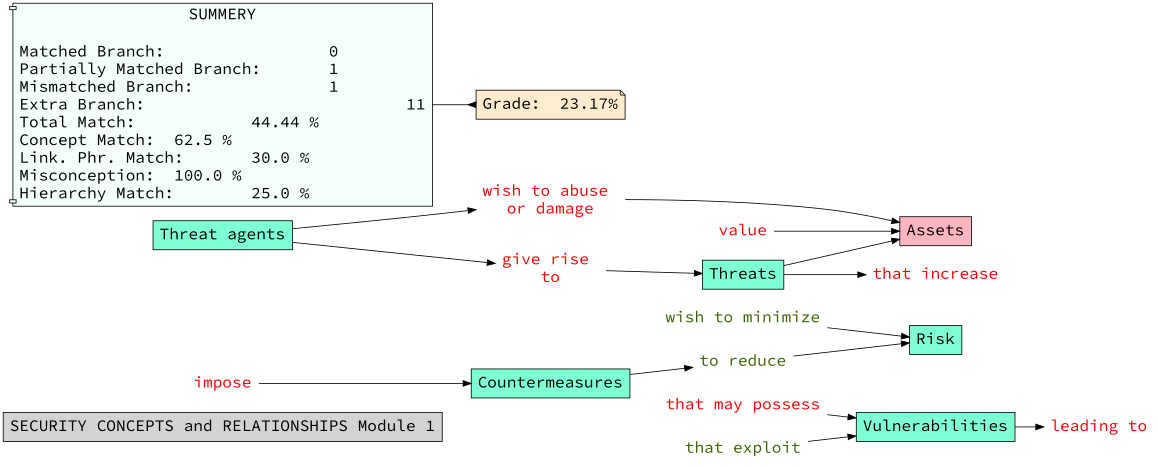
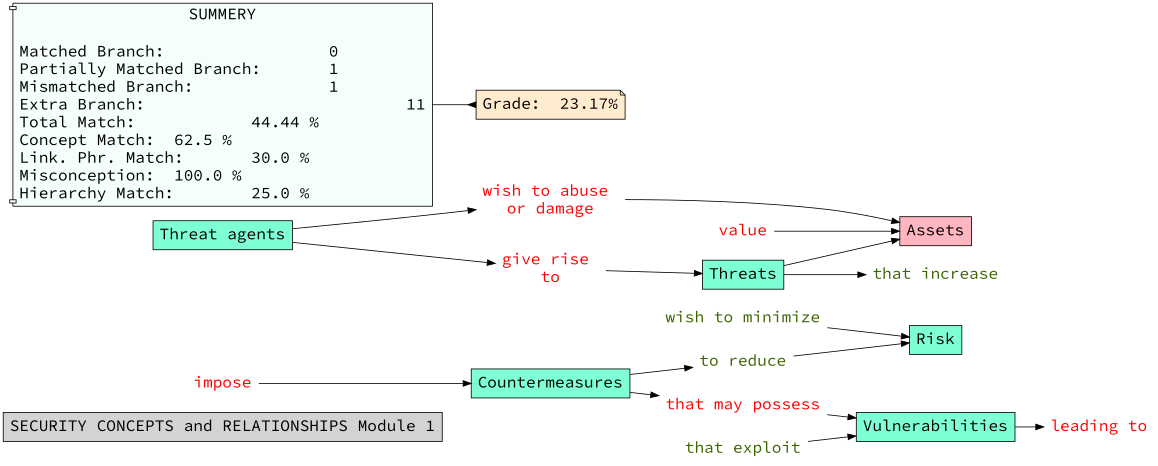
(936, 275) -> (936, 275)
none -> (640, 394)
